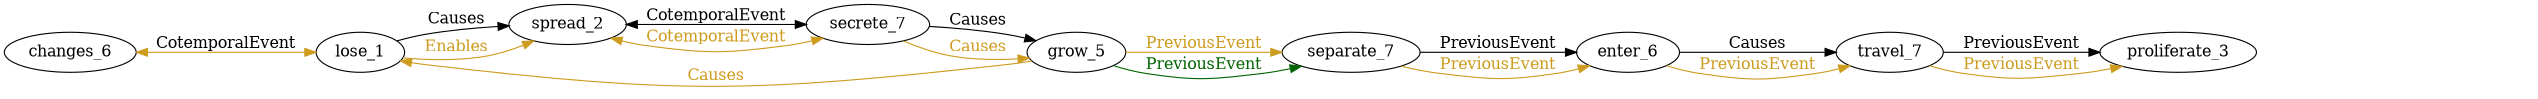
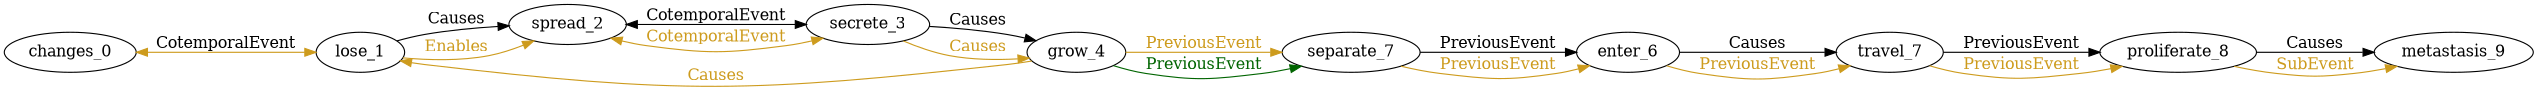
(868, 24) -> (868, 24)
(70, 52) -> (70, 52)
(1076, 52) -> (1076, 52)
(2178, 52) -> (2178, 52)
none -> (2454, 52)
